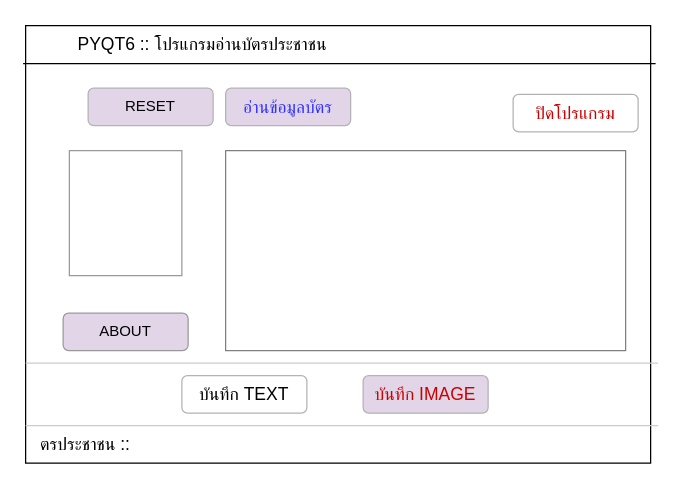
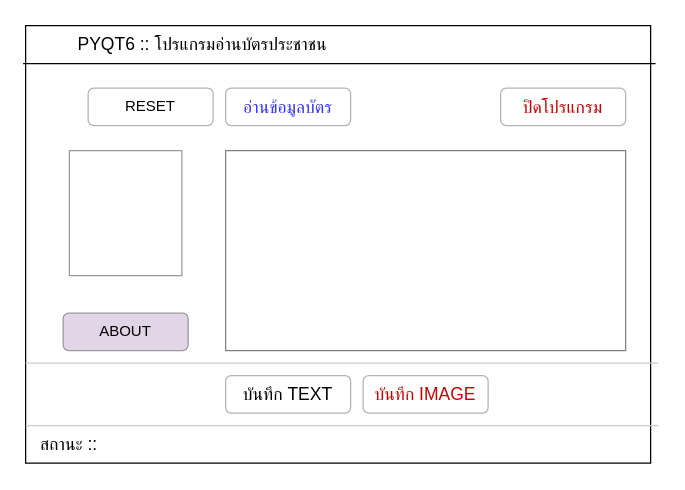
(151, 107) -> (151, 107)
(288, 107) -> (288, 107)
(576, 113) -> (563, 107)
(244, 394) -> (288, 394)
(426, 394) -> (426, 394)
(93, 444) -> (73, 444)
